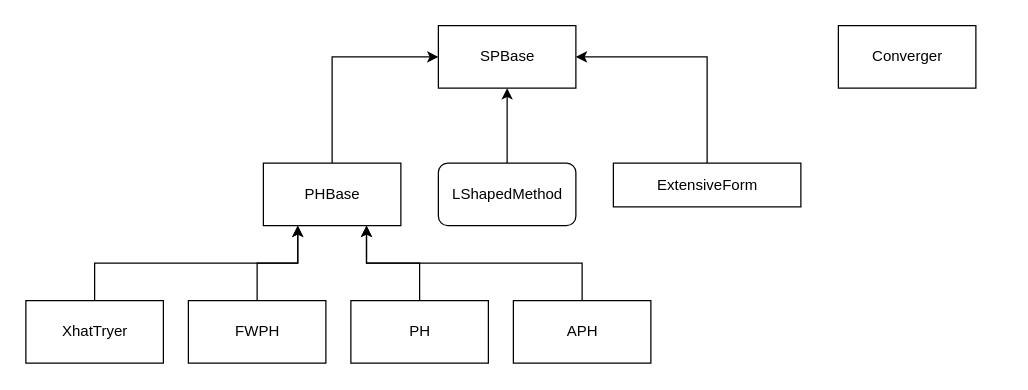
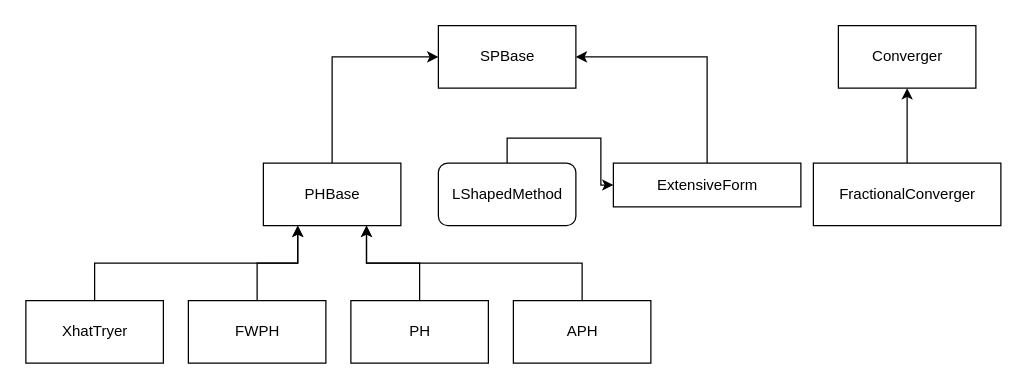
(507, 118) -> (577, 138)
none -> (907, 130)
none -> (907, 194)
